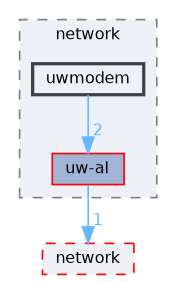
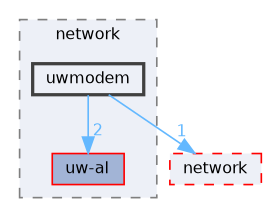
(88, 208) -> (145, 119)
